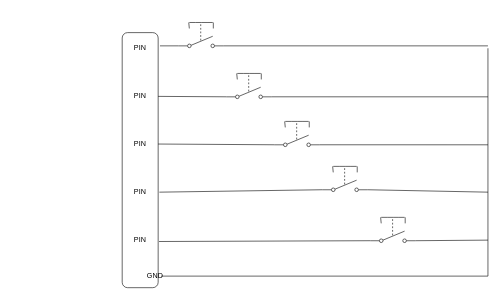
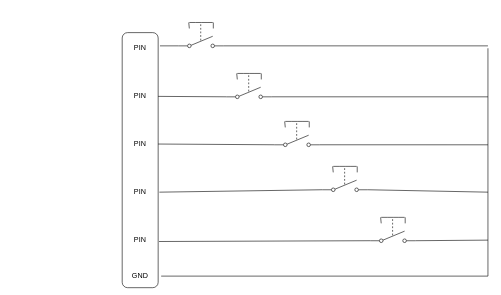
(155, 276) -> (140, 276)
